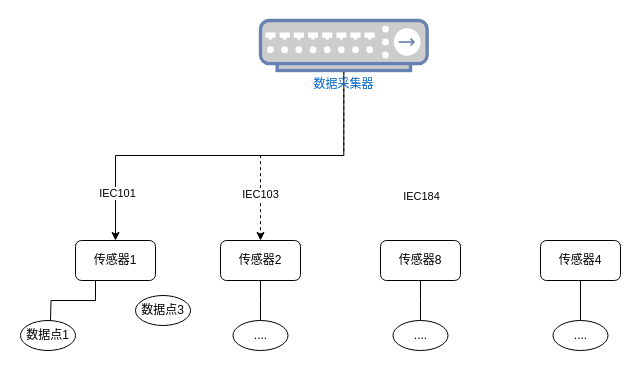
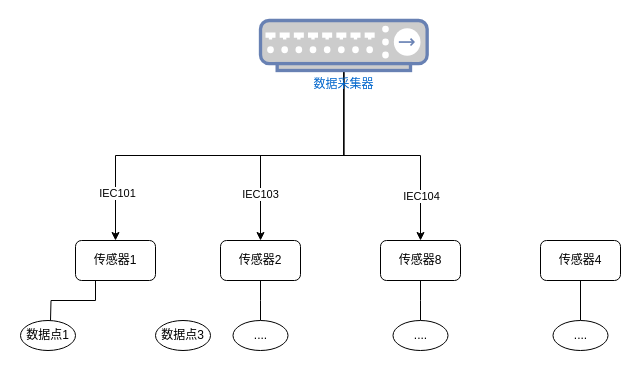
none -> (399, 156)
(422, 197) -> (422, 197)
(261, 216) -> (261, 216)
(163, 311) -> (183, 336)
